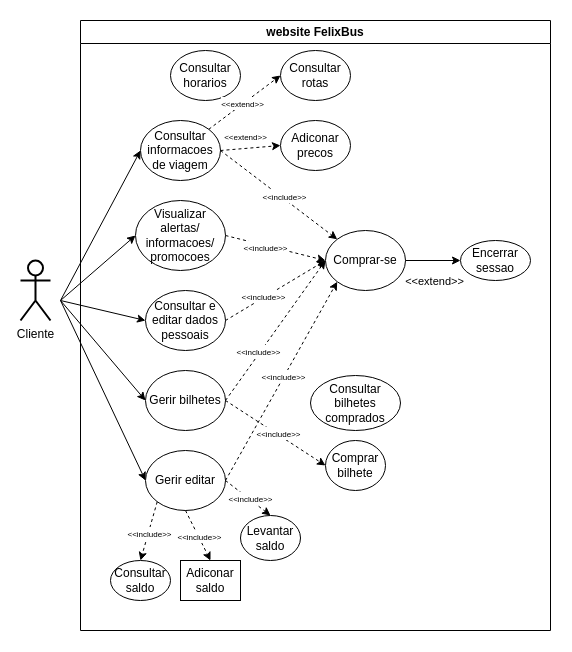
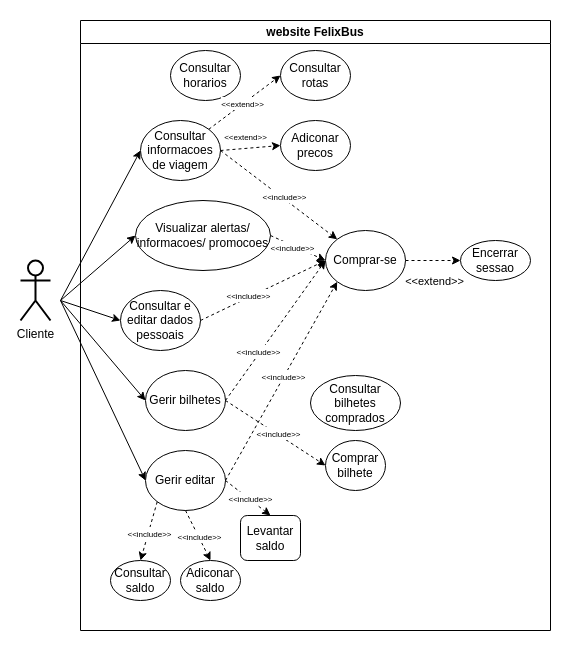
(181, 236) -> (203, 236)
(430, 261) -> (430, 261)
(186, 321) -> (161, 321)
(271, 538) -> (271, 538)
(211, 581) -> (211, 581)
